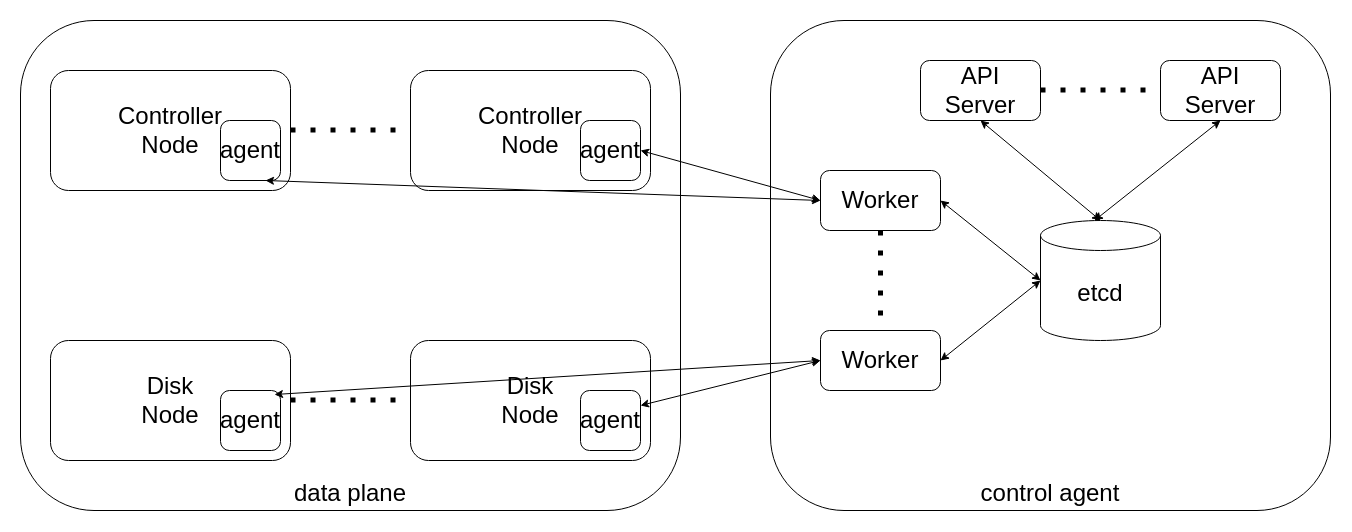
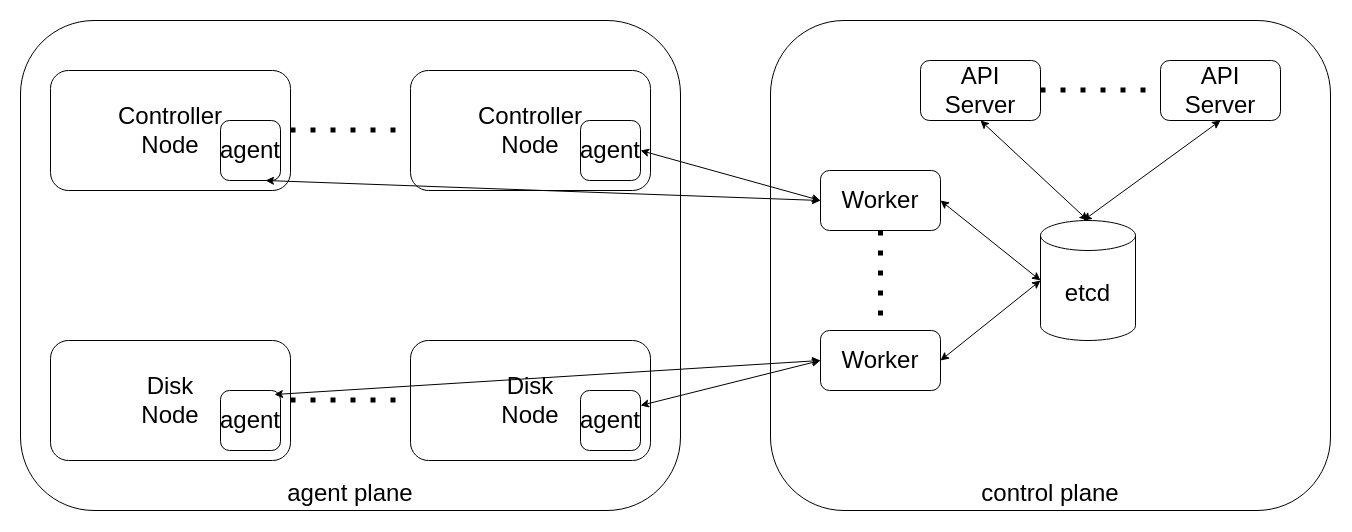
(1101, 281) -> (1088, 281)
(351, 500) -> (351, 500)
(1051, 500) -> (1051, 500)
